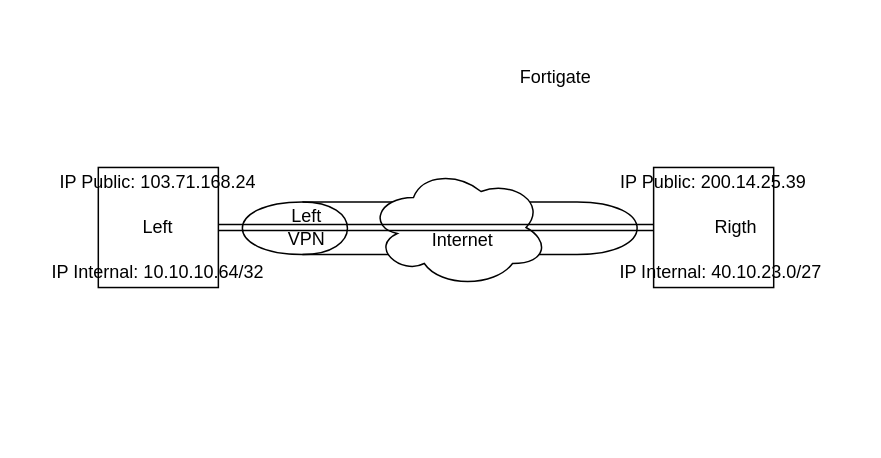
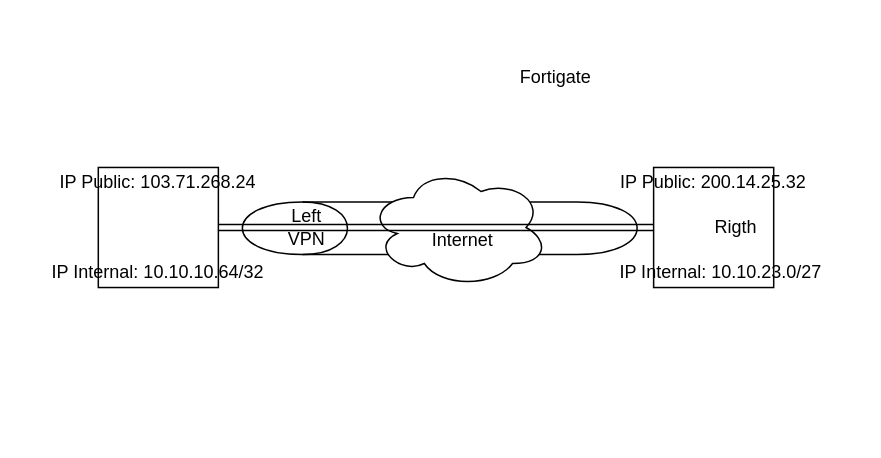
(158, 182) -> (158, 182)
(713, 182) -> (713, 182)
(158, 227) -> none
(721, 272) -> (721, 272)
